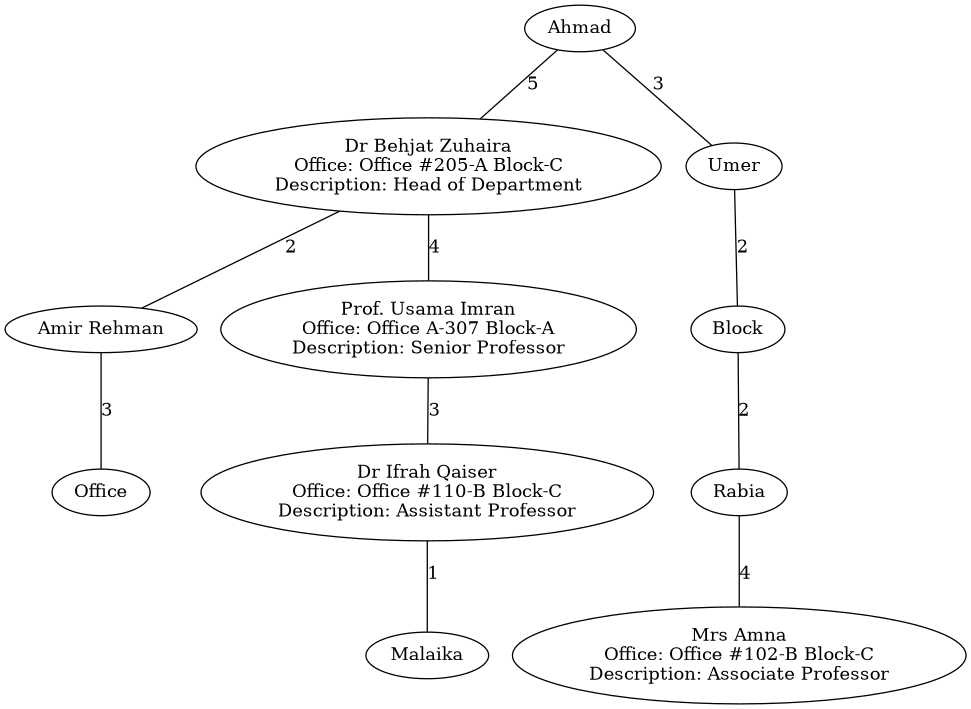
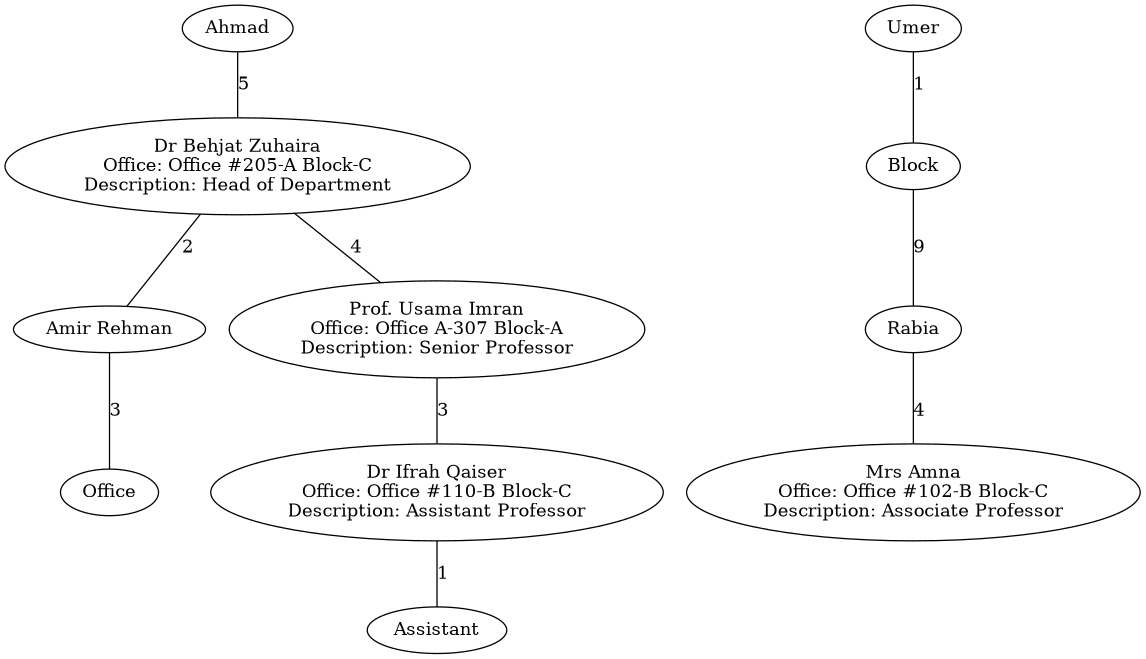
(657, 98) -> none
(743, 248) -> (920, 85)
(744, 411) -> (920, 248)
(427, 655) -> (437, 630)
